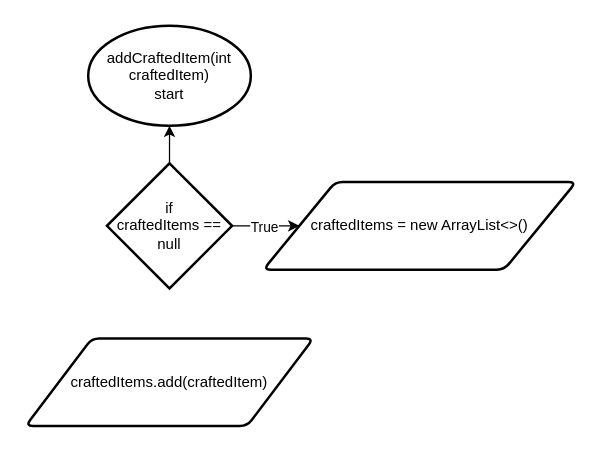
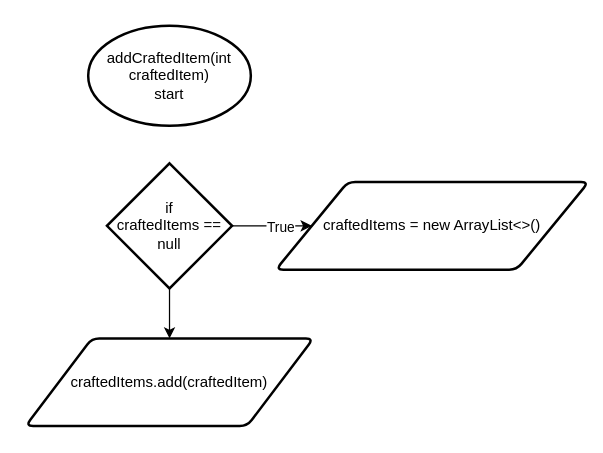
(169, 140) -> (169, 309)
(419, 226) -> (432, 226)
